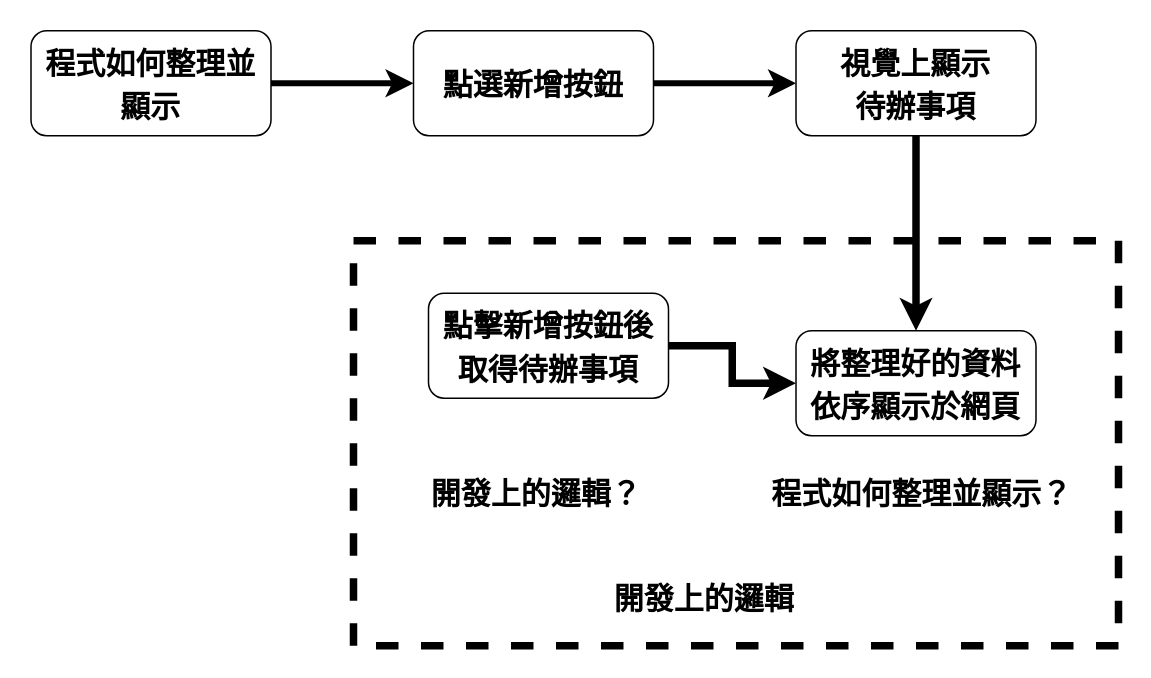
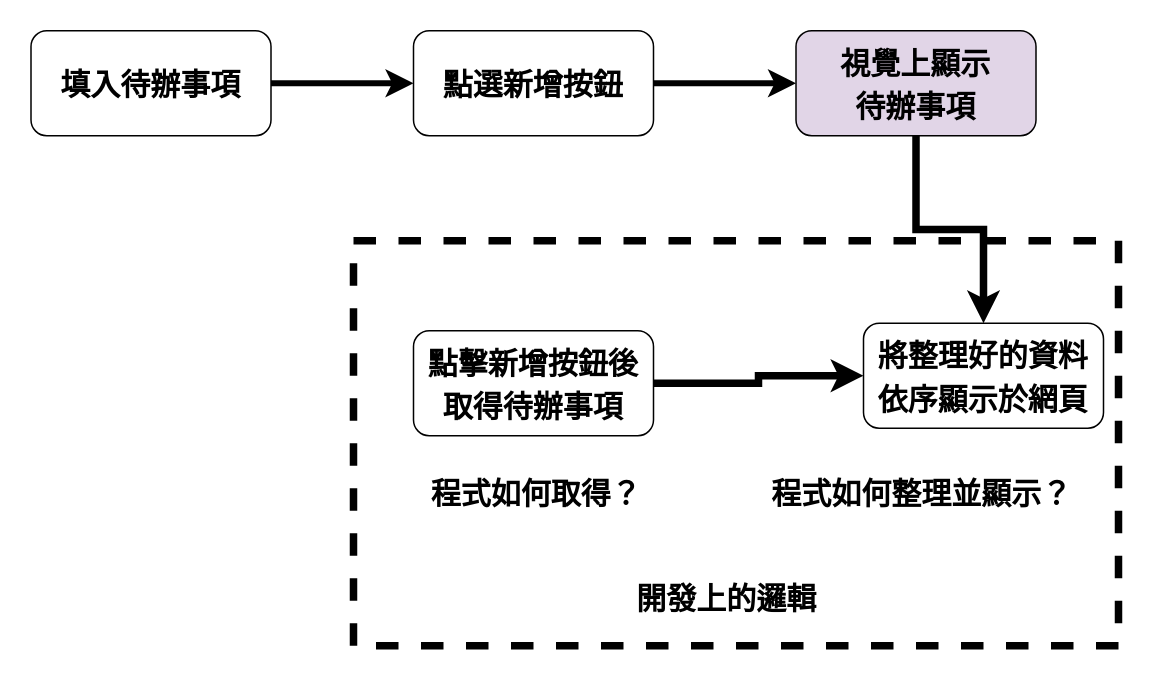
(151, 83) -> (151, 83)
(916, 83) -> (916, 83)
(548, 346) -> (533, 383)
(916, 383) -> (983, 376)
(494, 487) -> (494, 487)
(724, 593) -> (746, 593)
